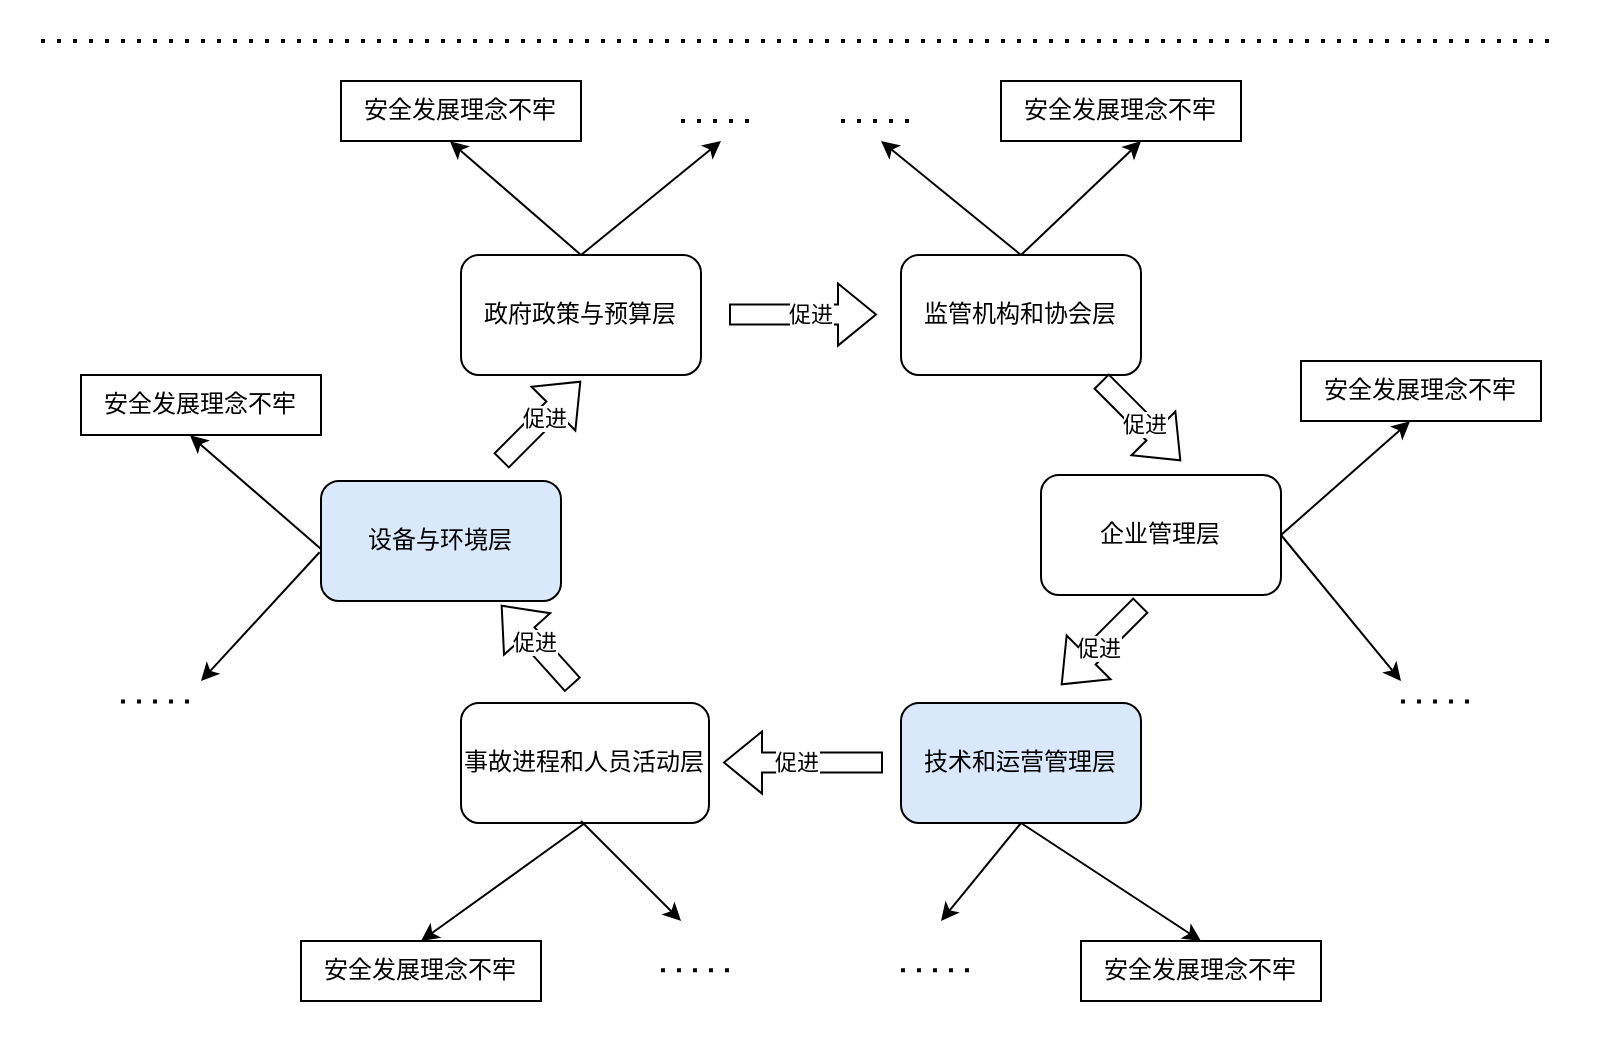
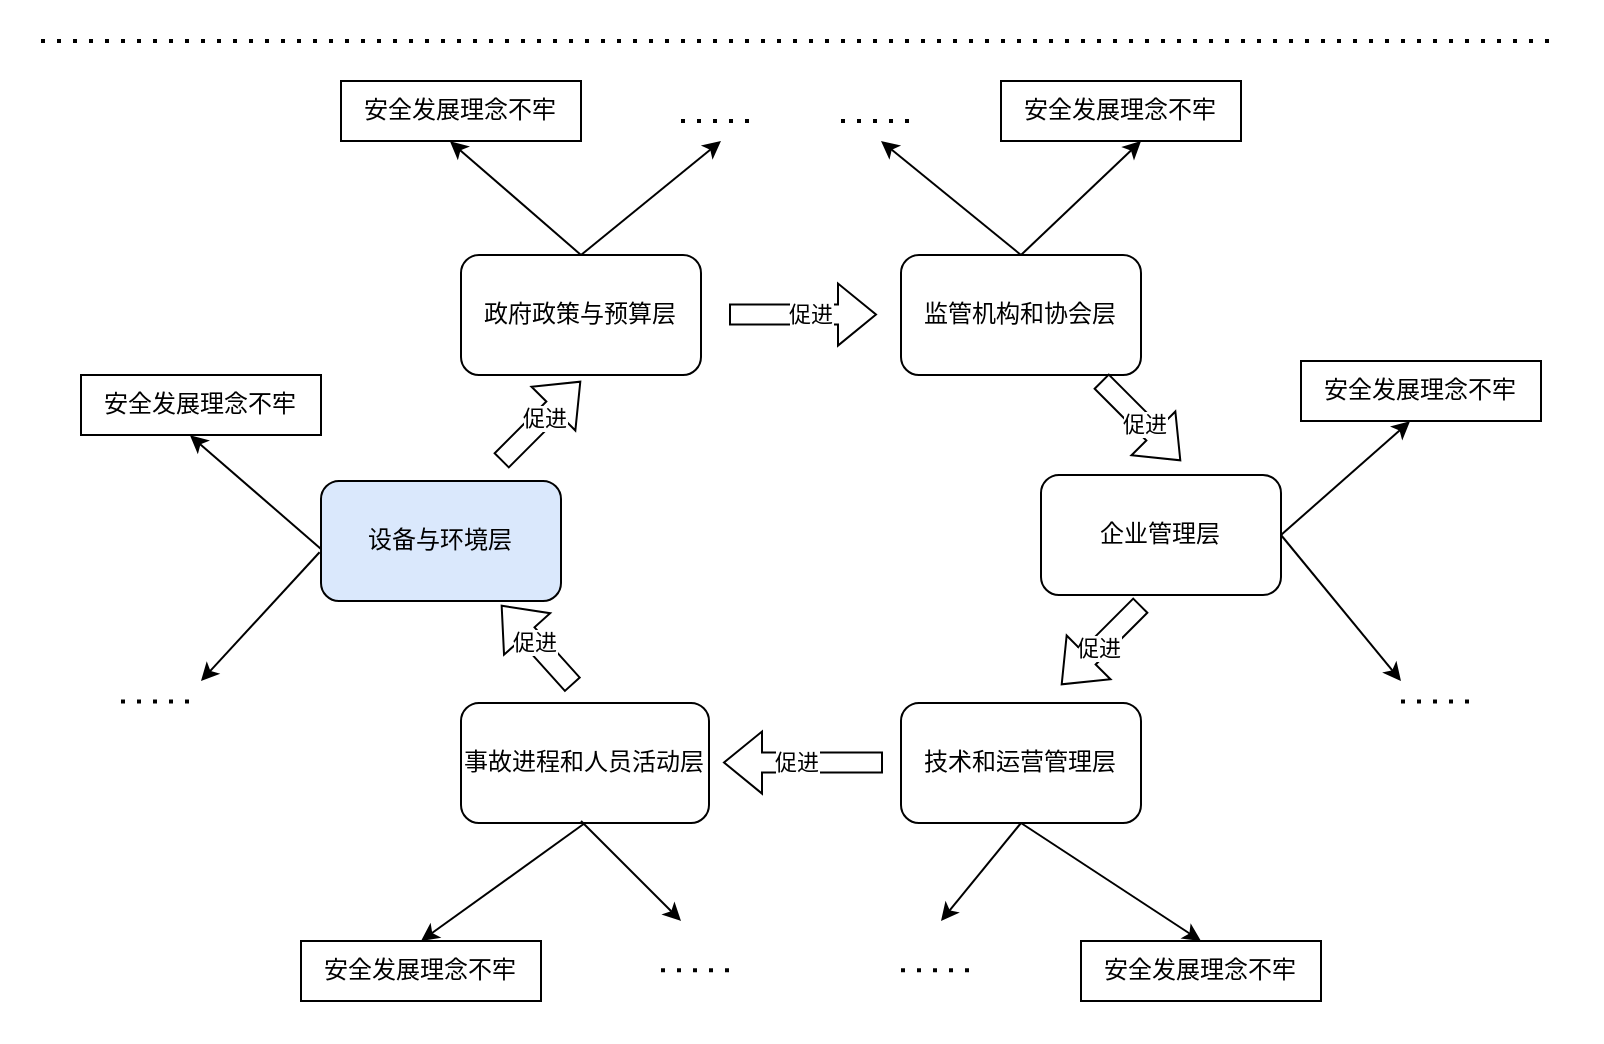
(1021, 763) -> (1021, 763)
